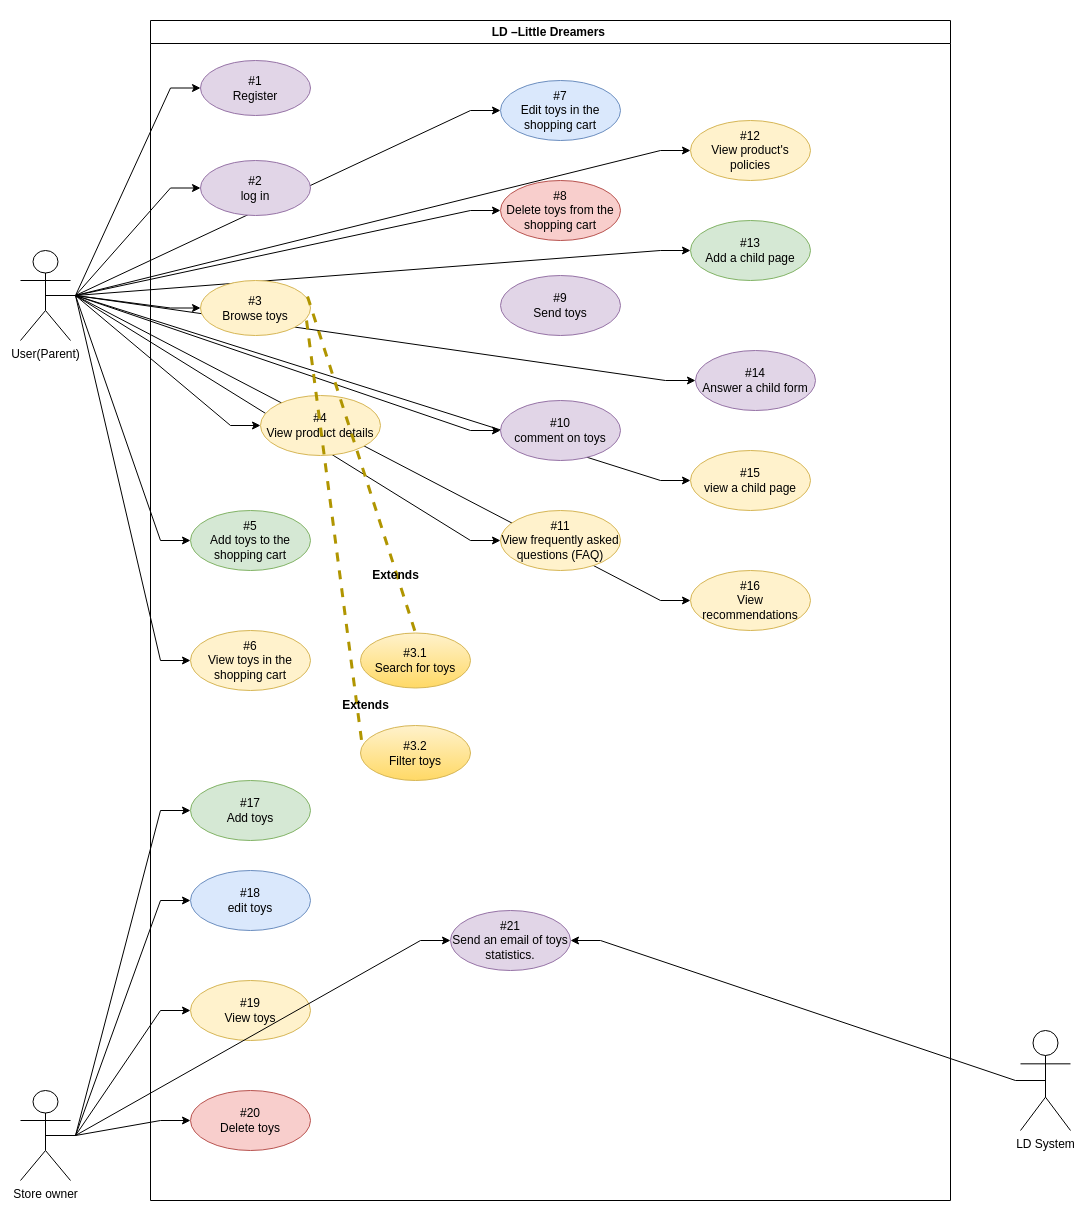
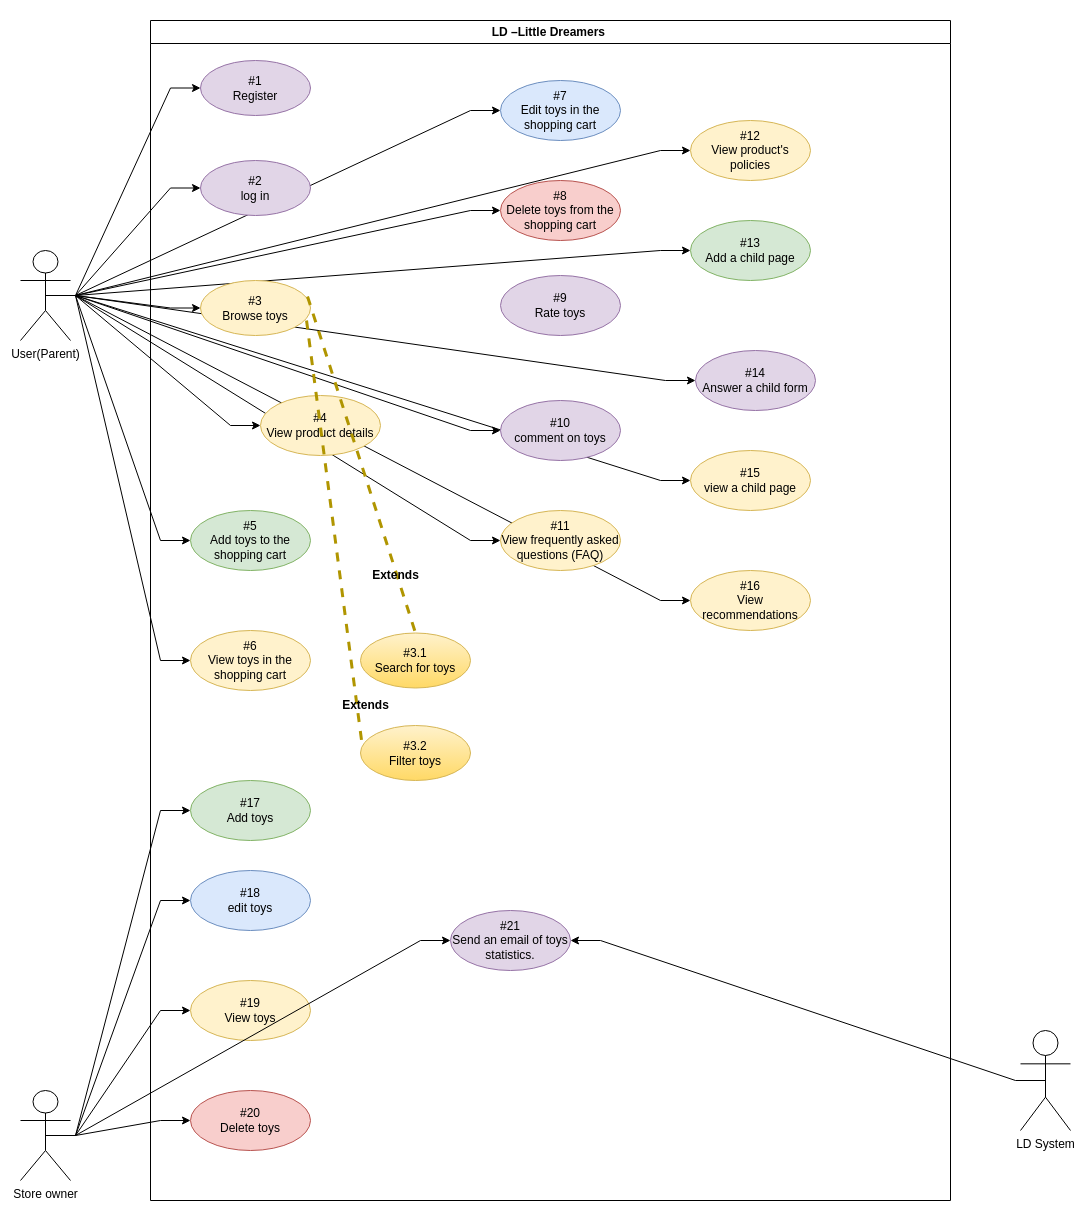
(561, 306) -> (561, 306)
